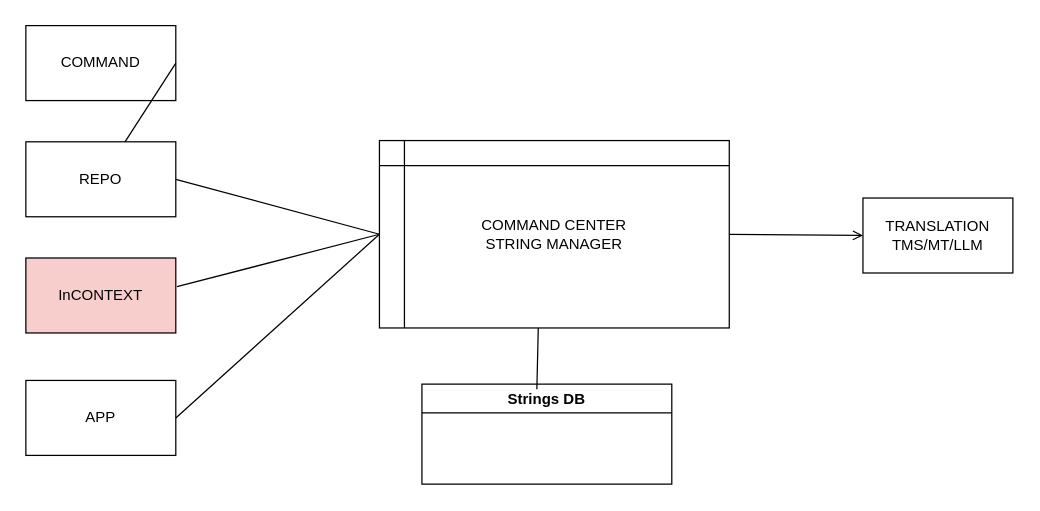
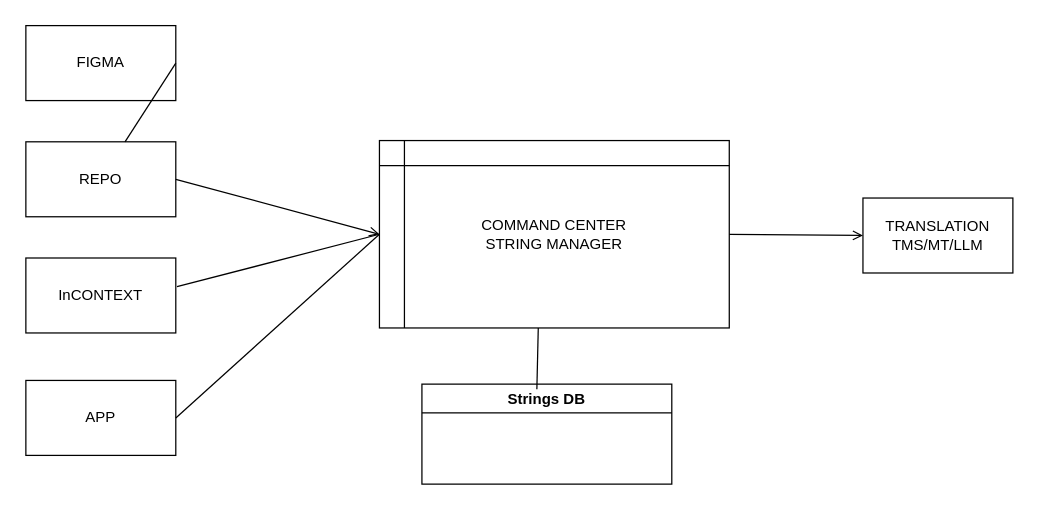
(101, 63) -> (101, 63)
(373, 233) -> (373, 233)
(101, 296) -> (101, 296)
